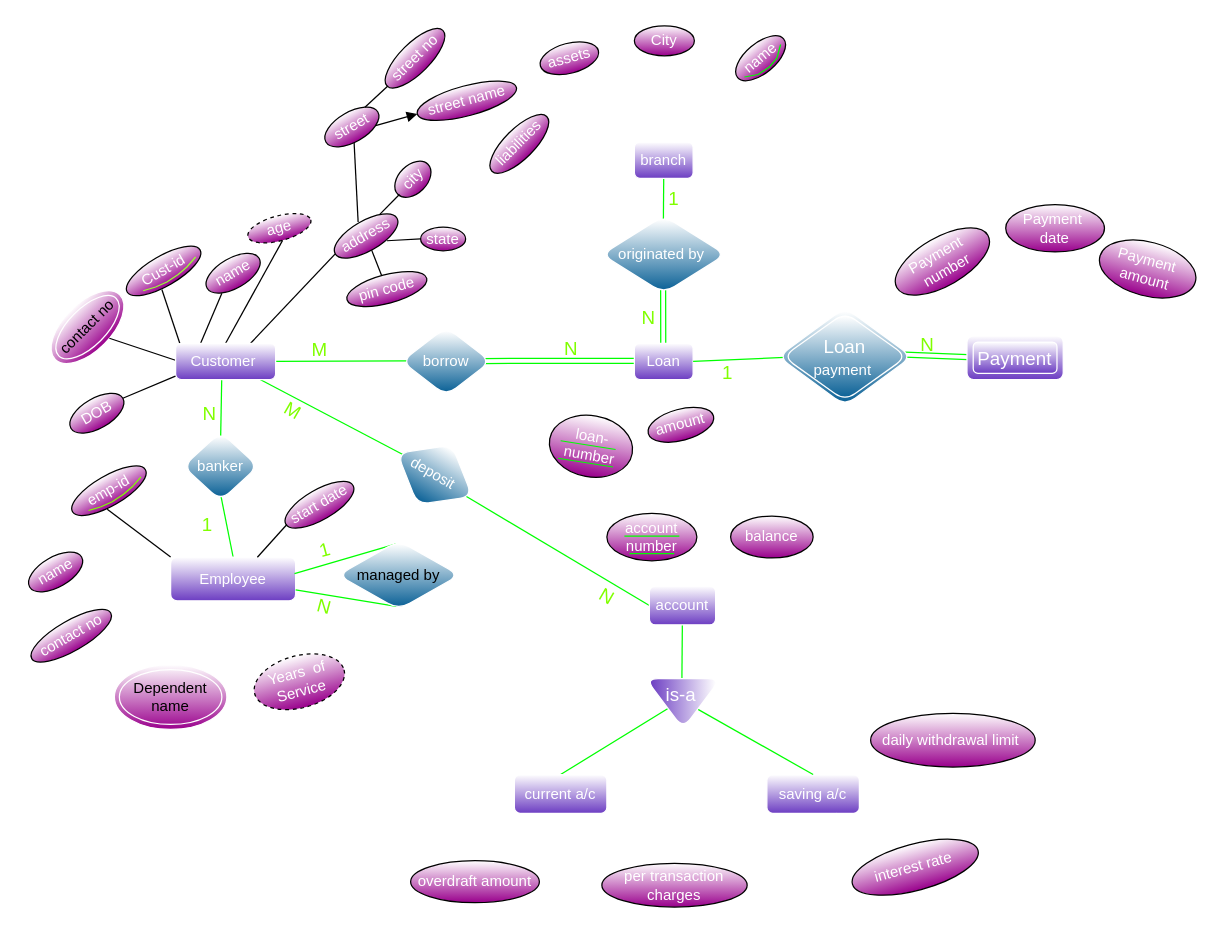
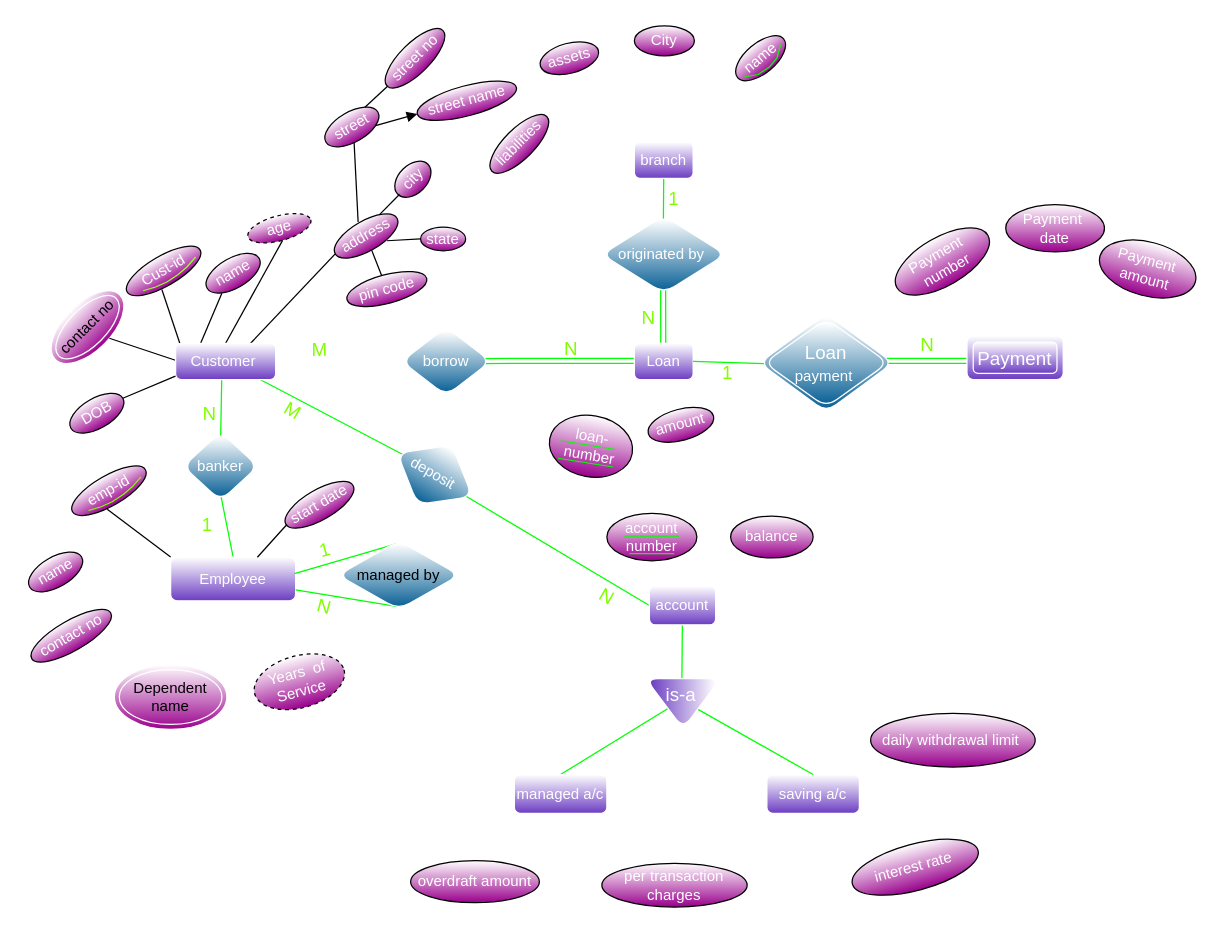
(845, 356) -> (826, 363)
(342, 361) -> none
(561, 794) -> (561, 794)
